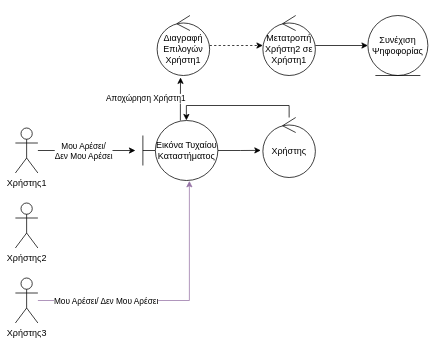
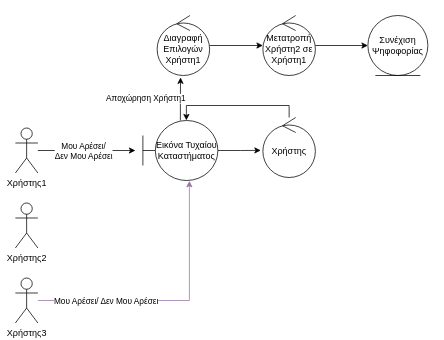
(234, 45) -> (234, 45)
